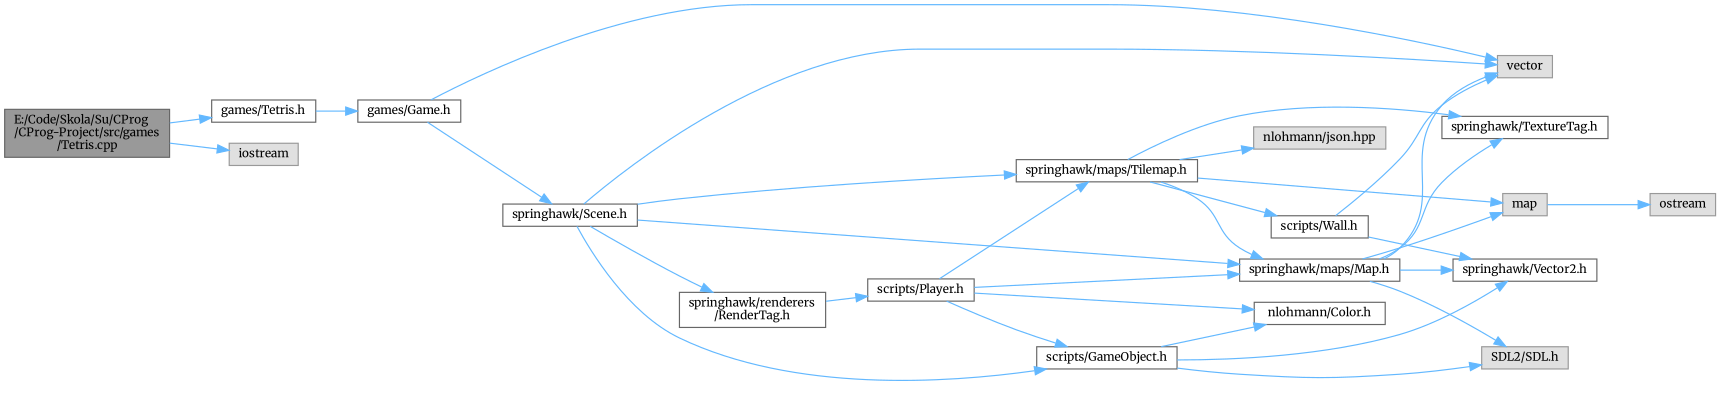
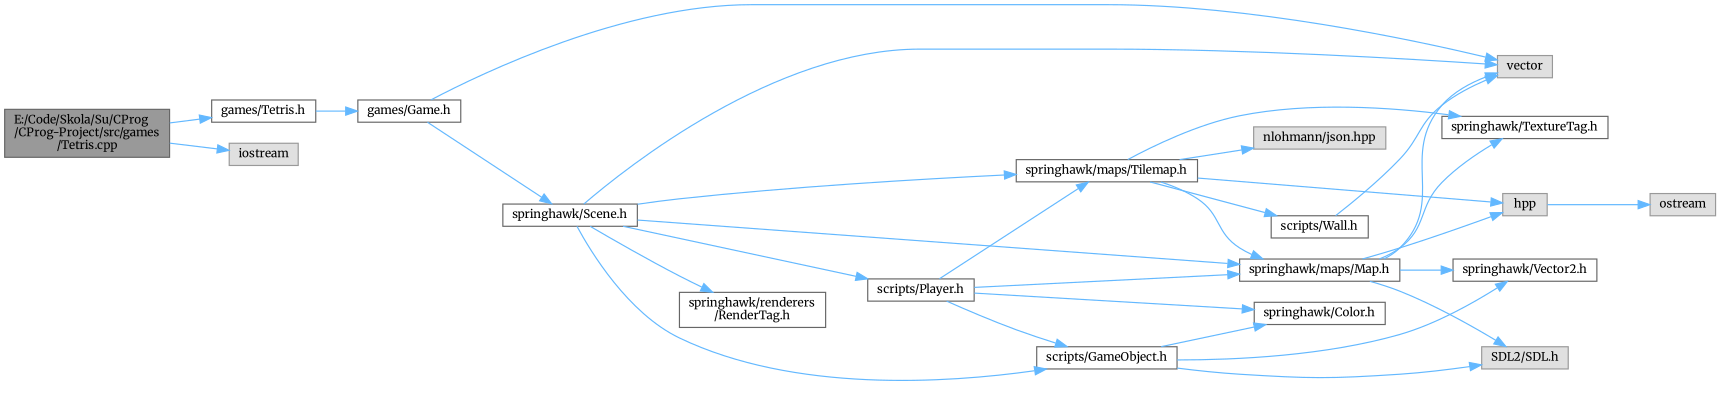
(1525, 205) -> (1525, 205)
(1423, 249) -> none
(841, 299) -> (740, 251)
(1320, 313) -> (1320, 313)
